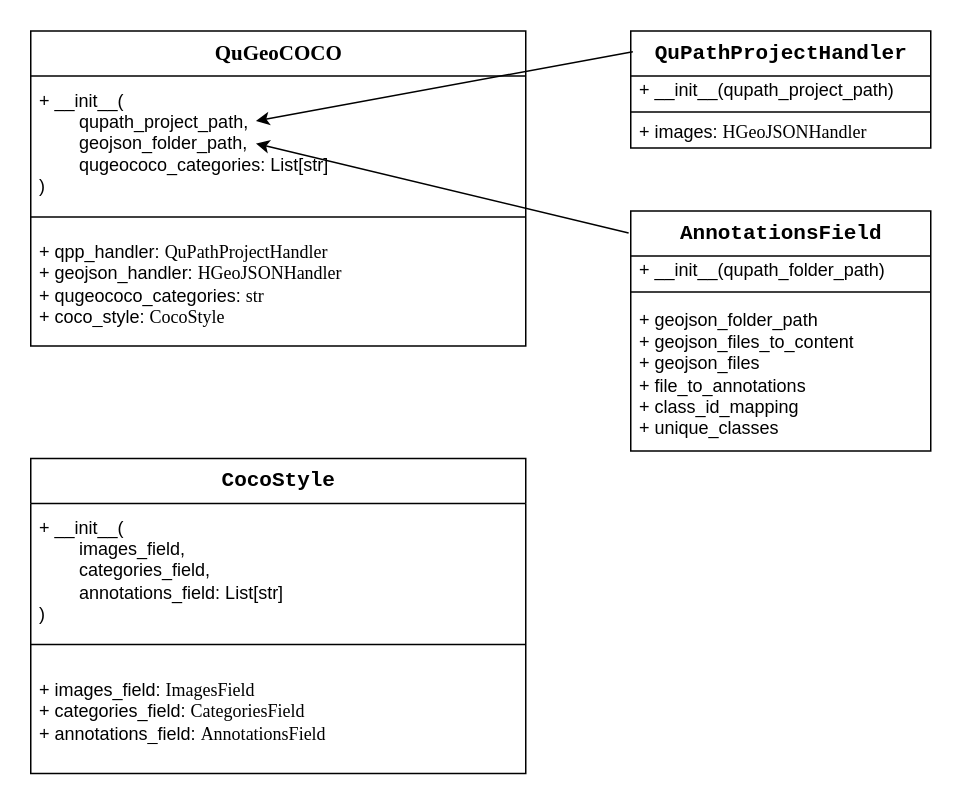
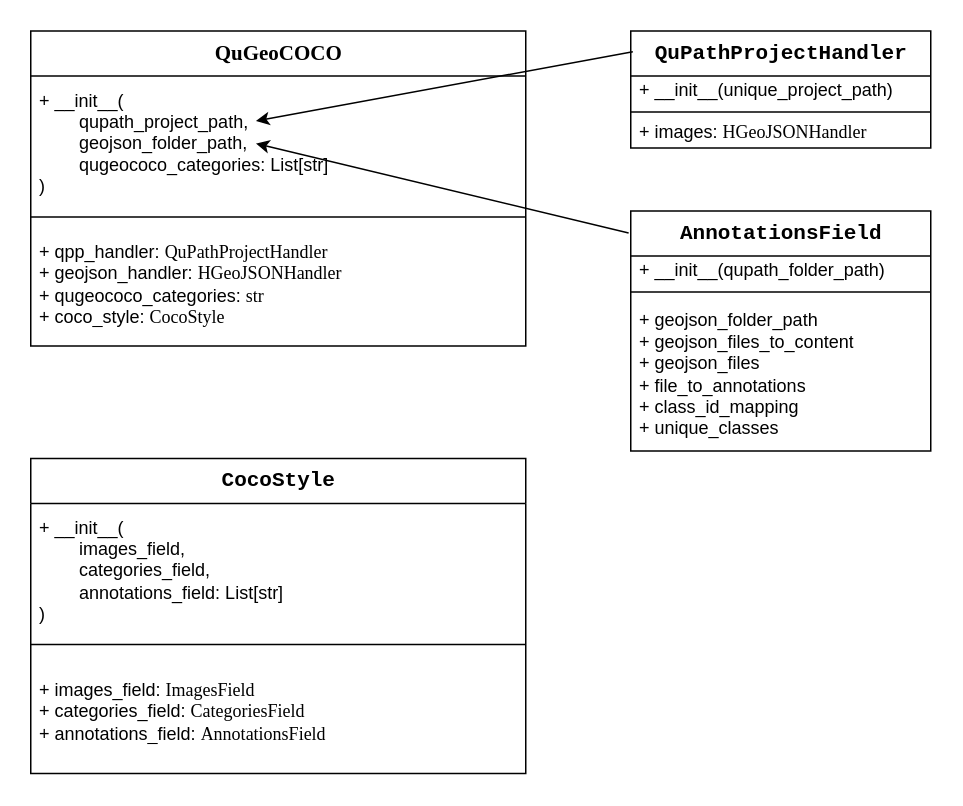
(789, 91) -> (787, 91)
